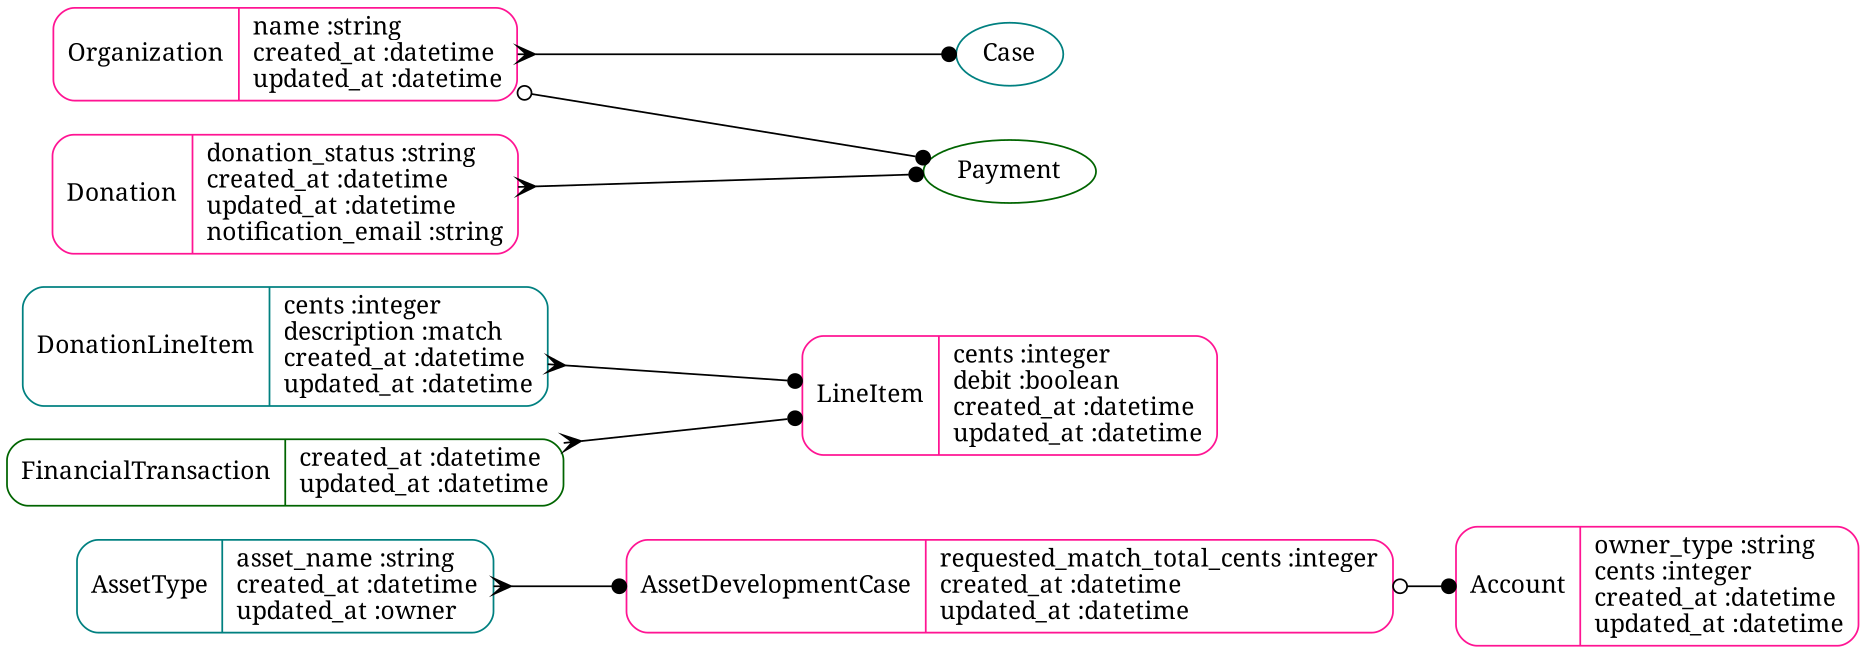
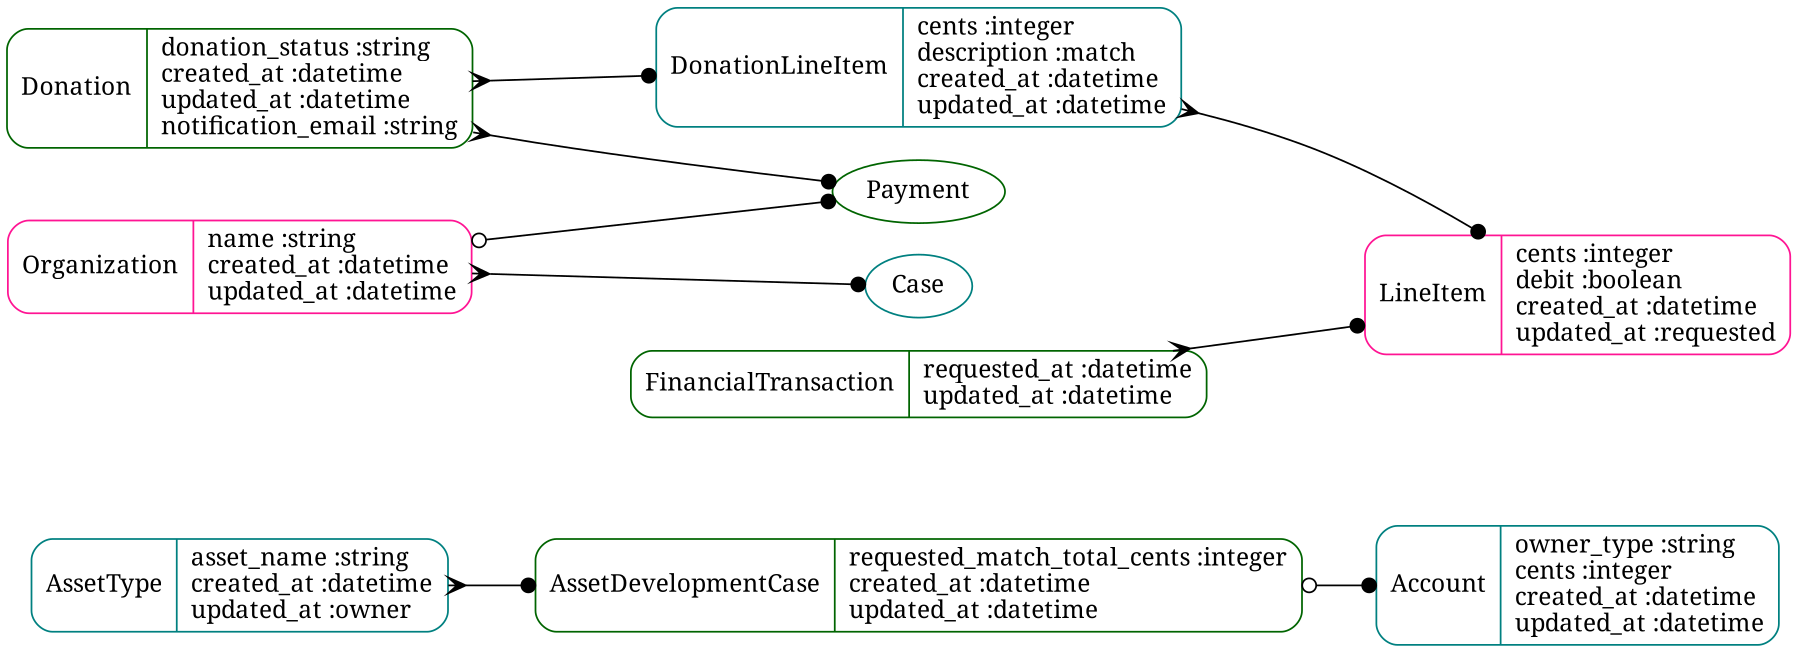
none -> (566, 78)
(285, 194) -> (240, 88)
(1078, 434) -> (1646, 333)
(421, 458) -> (1058, 370)
(1010, 586) -> (919, 585)
(1657, 586) -> (1578, 585)
